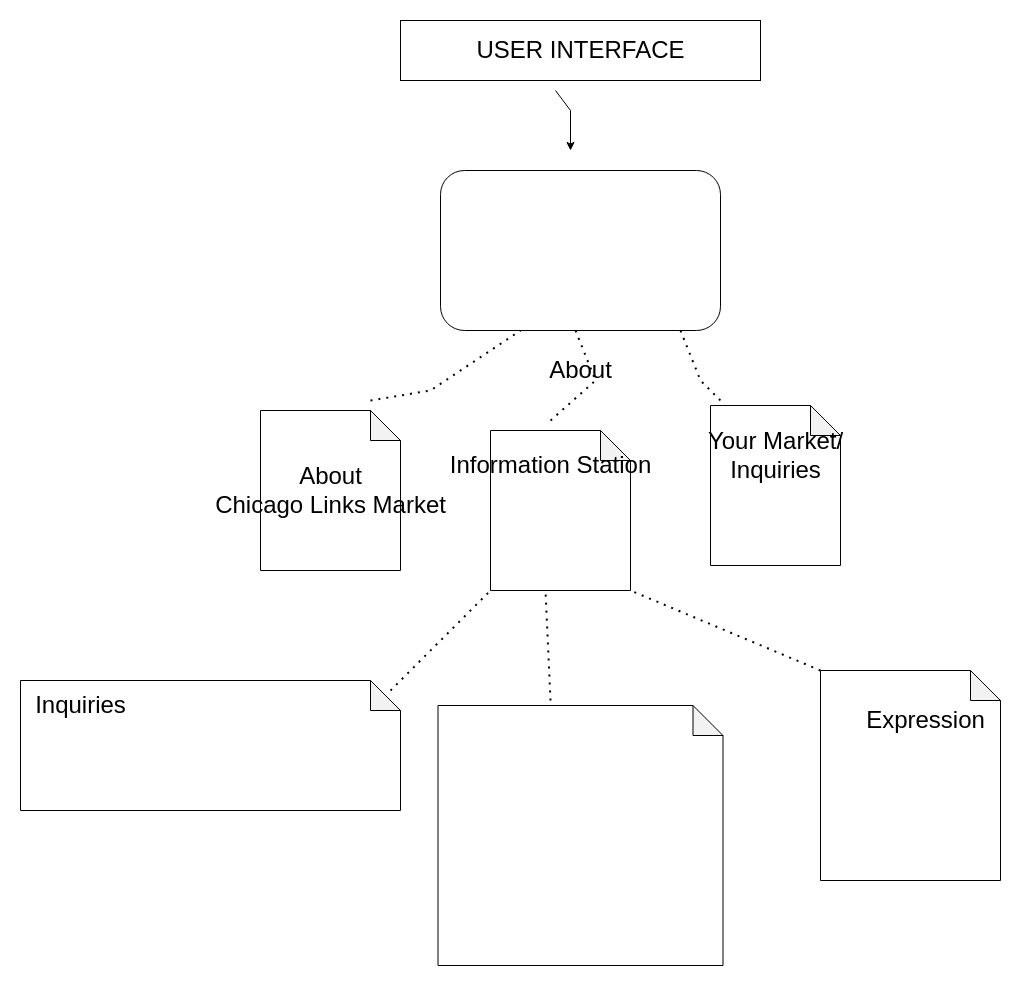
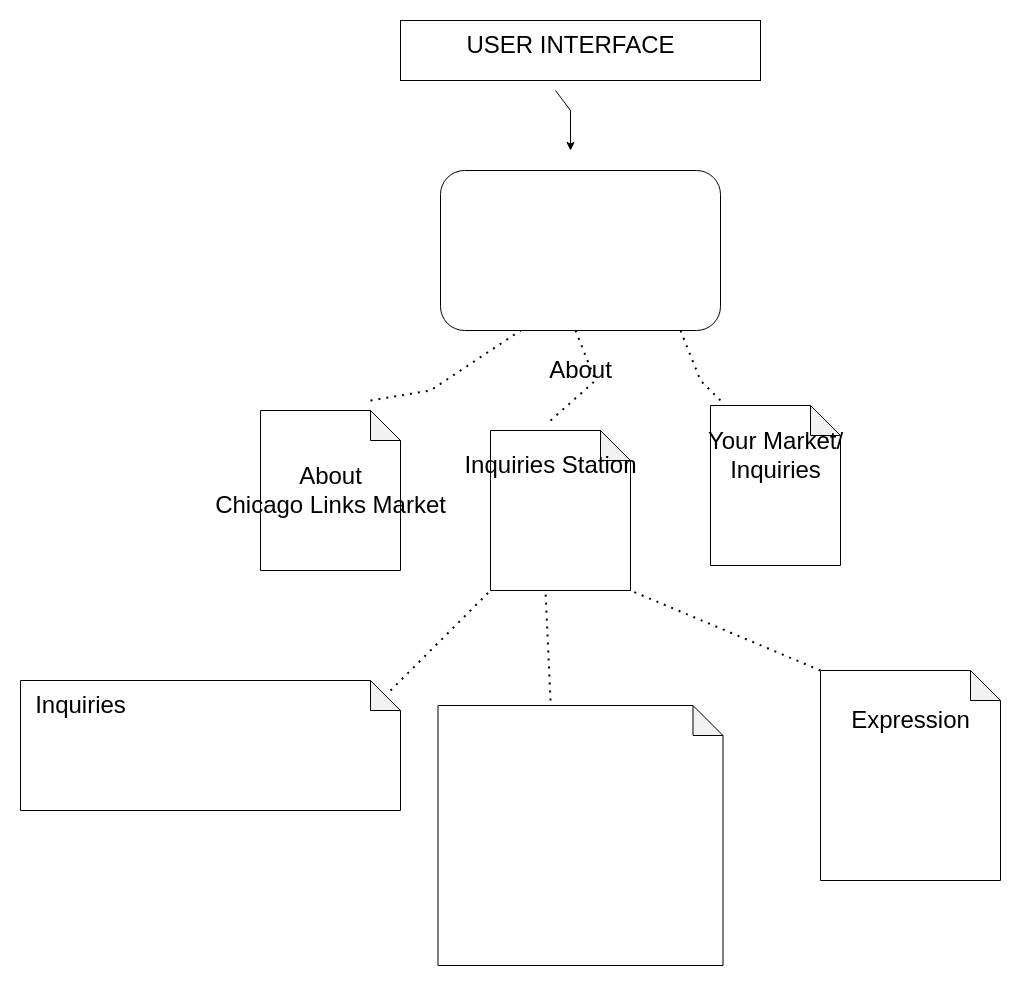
(581, 51) -> (571, 46)
(551, 466) -> (551, 466)
(926, 721) -> (911, 721)
